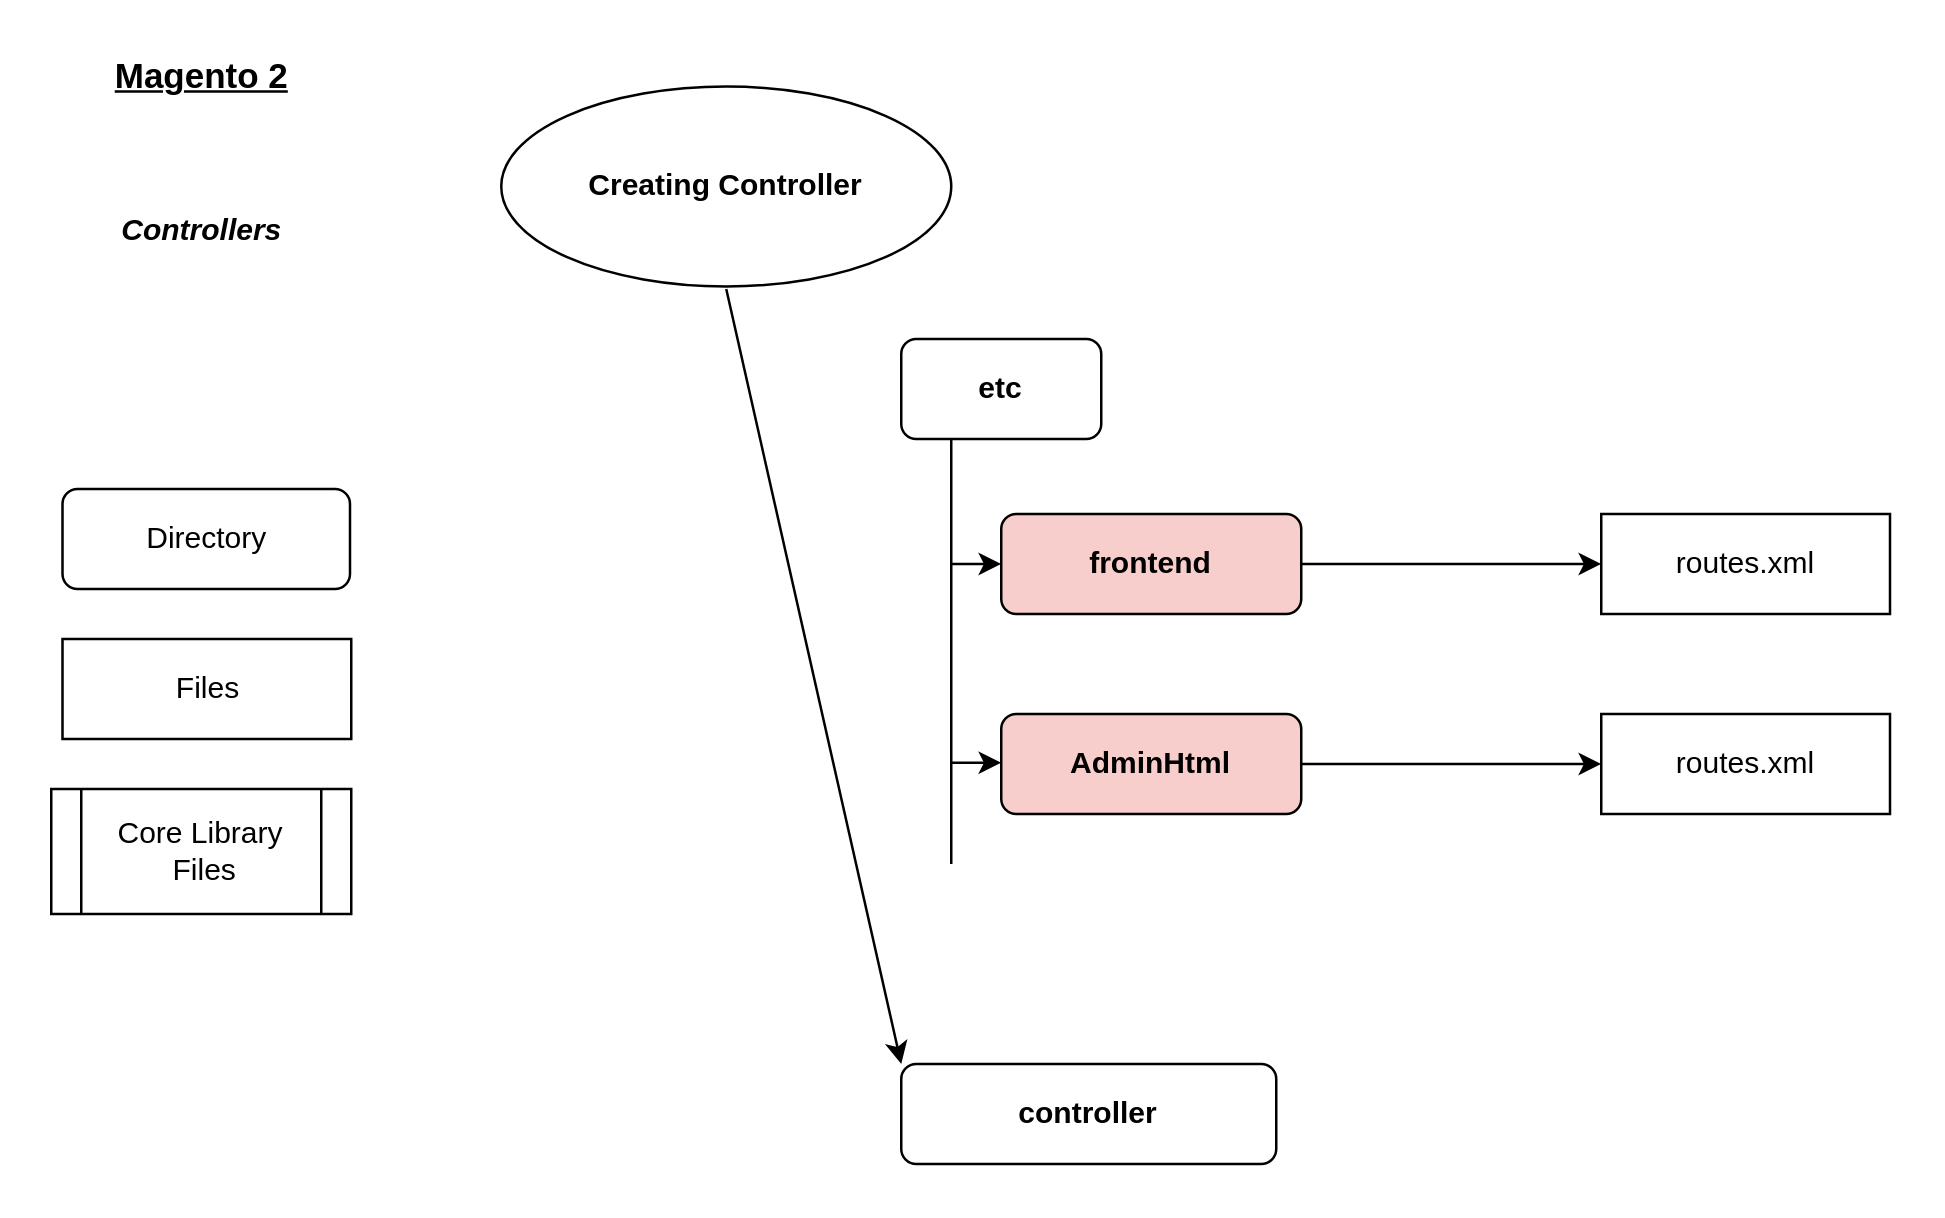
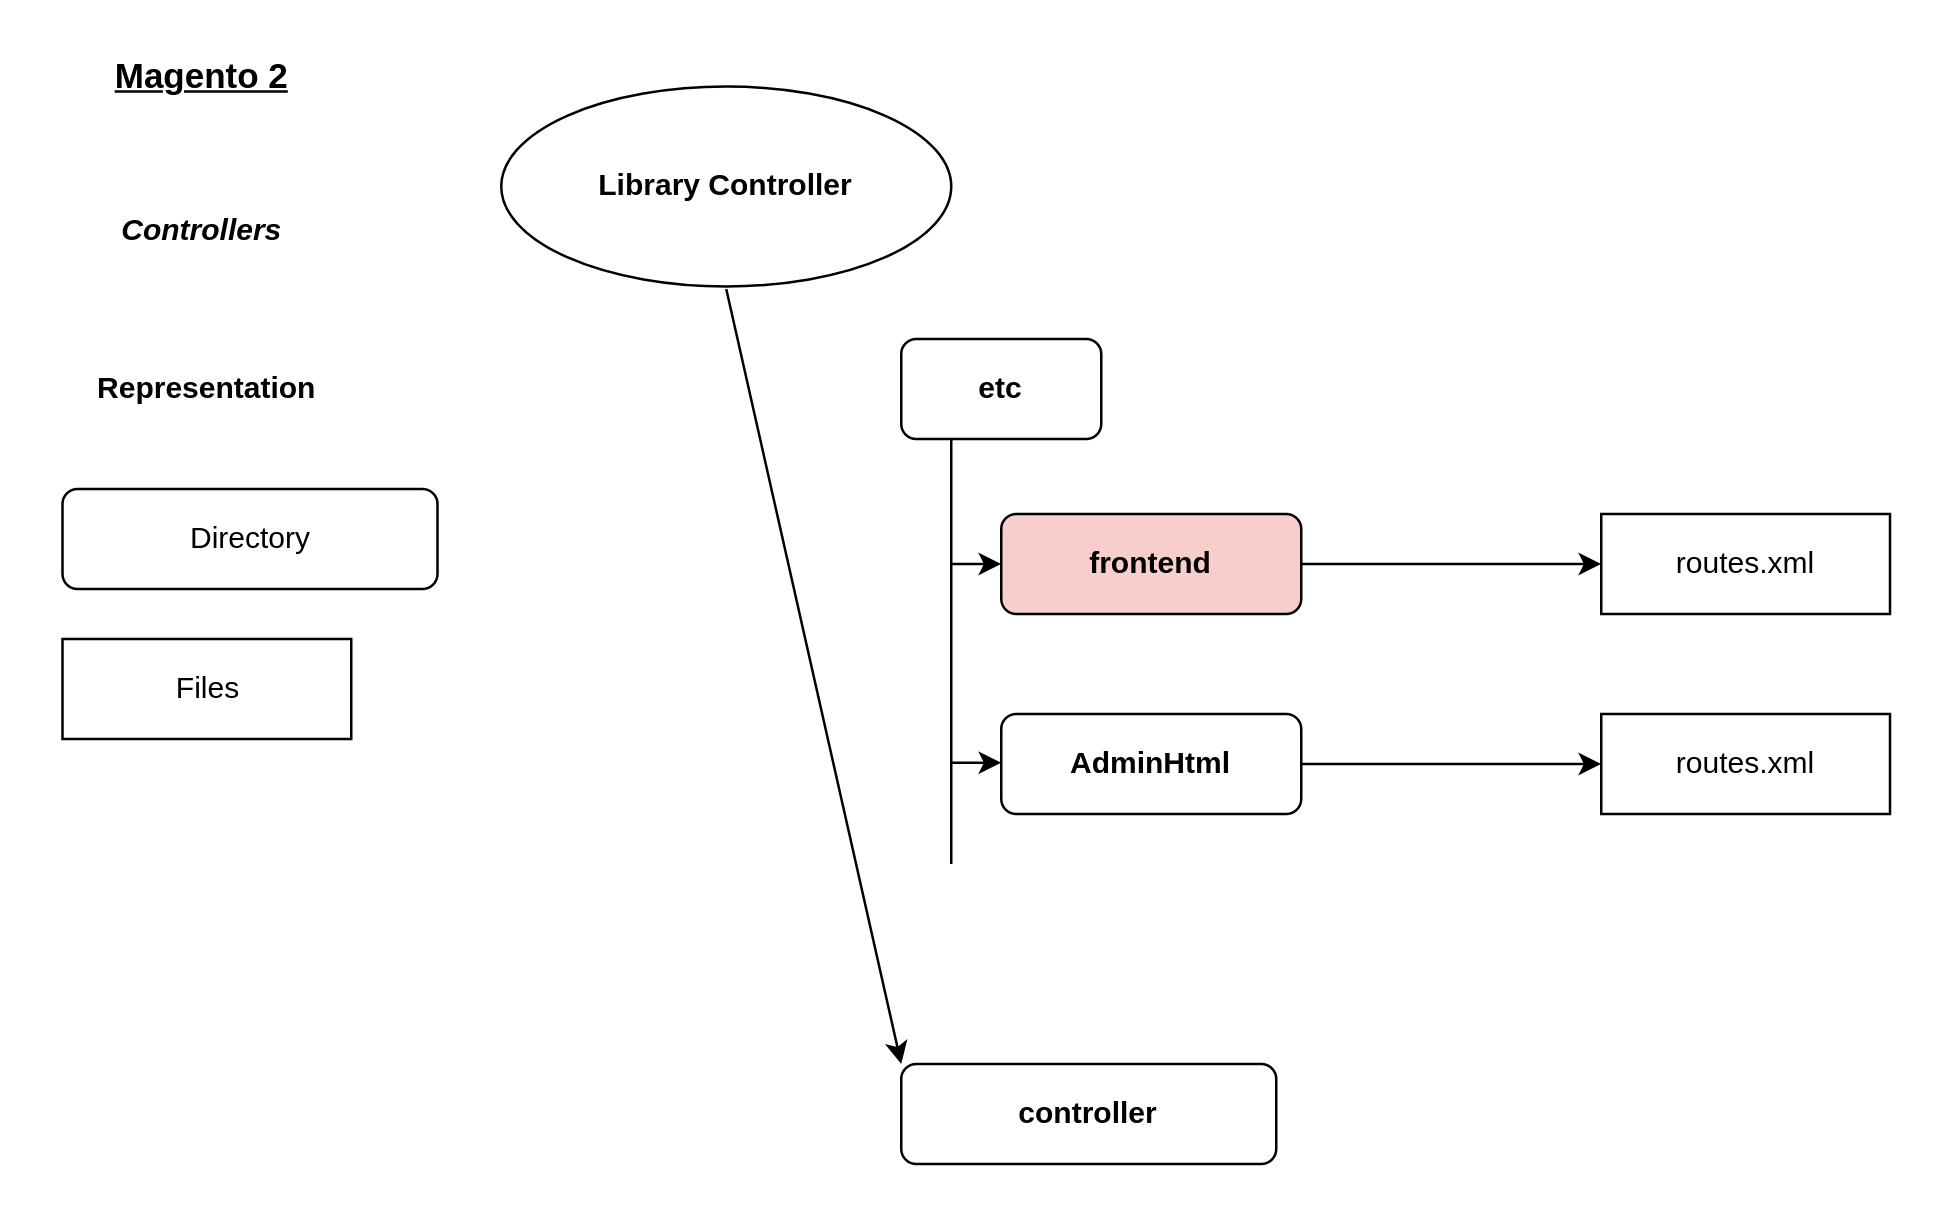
(726, 186) -> (726, 186)
none -> (206, 389)
(206, 539) -> (250, 539)
(1151, 764) -> (1151, 764)
(201, 851) -> none
